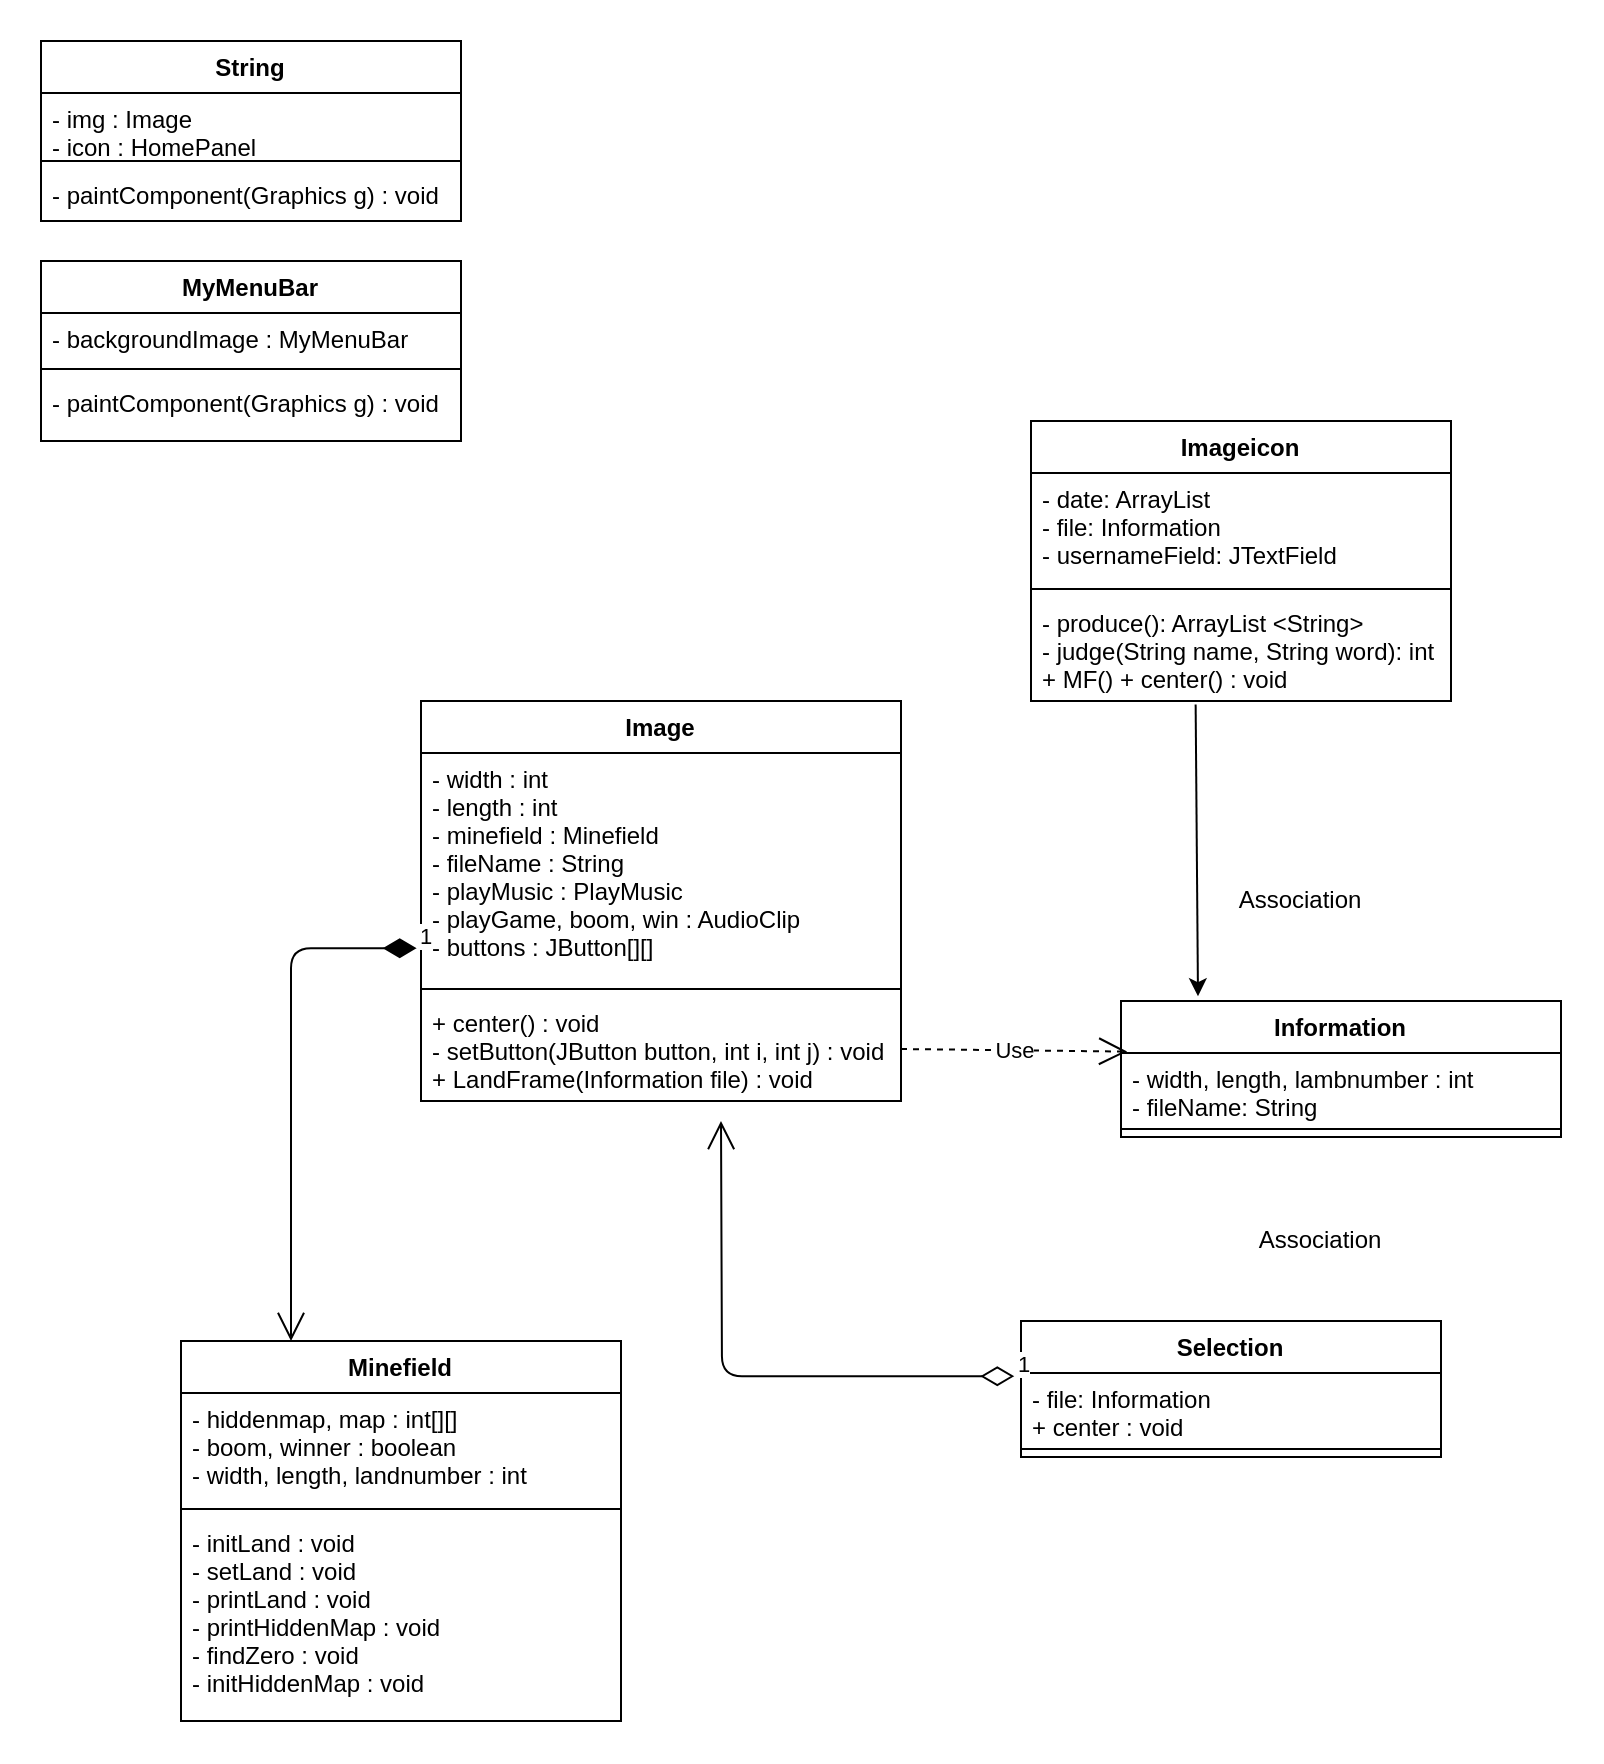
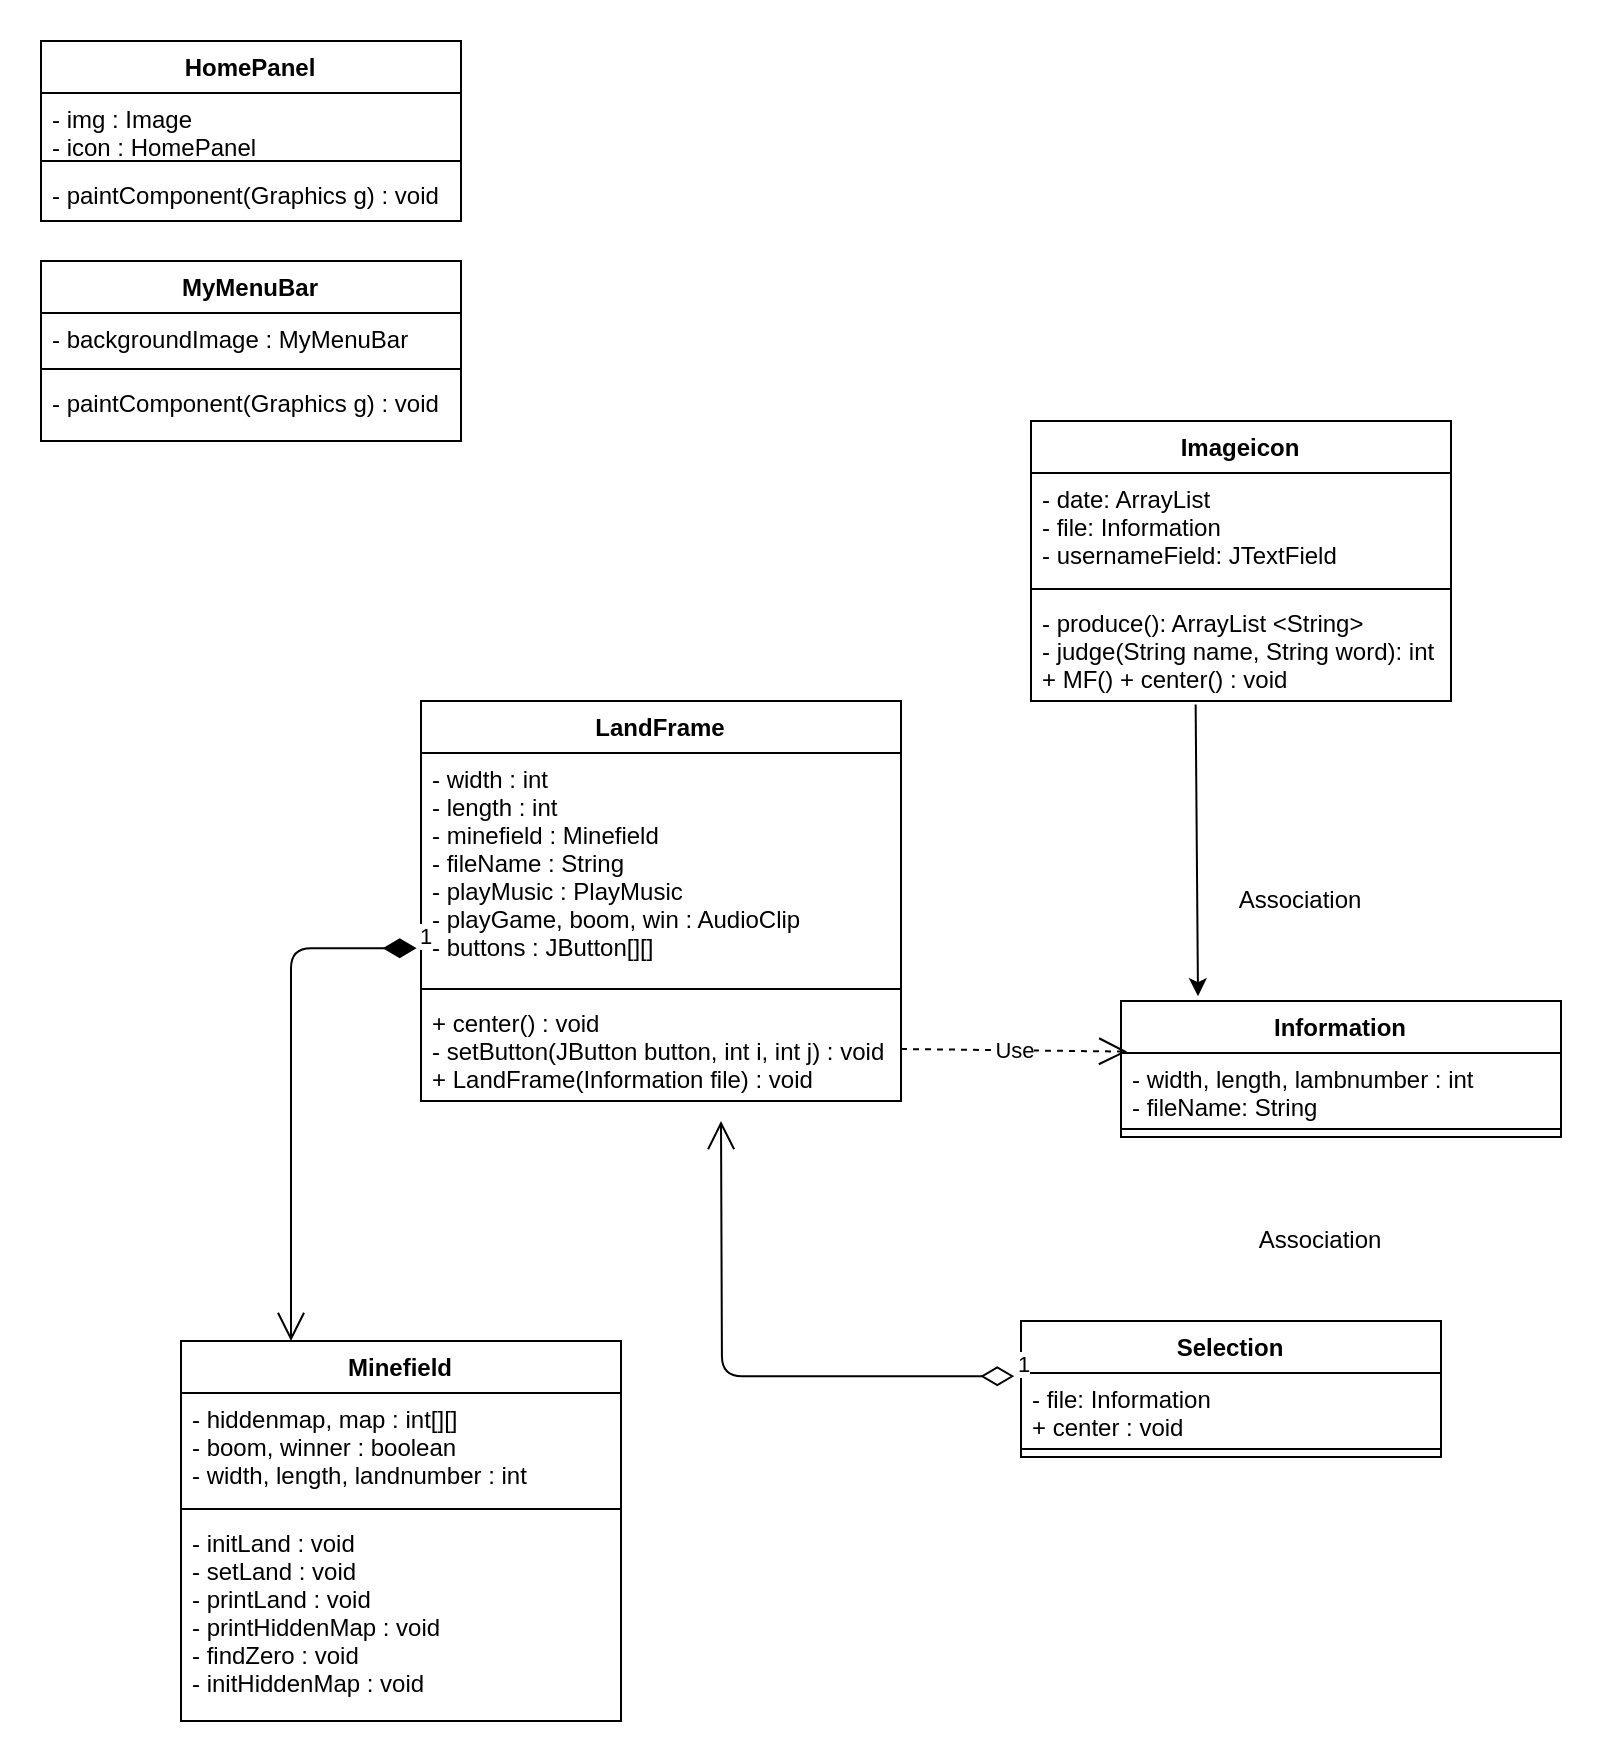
(250, 68) -> (250, 68)
(660, 728) -> (660, 728)
